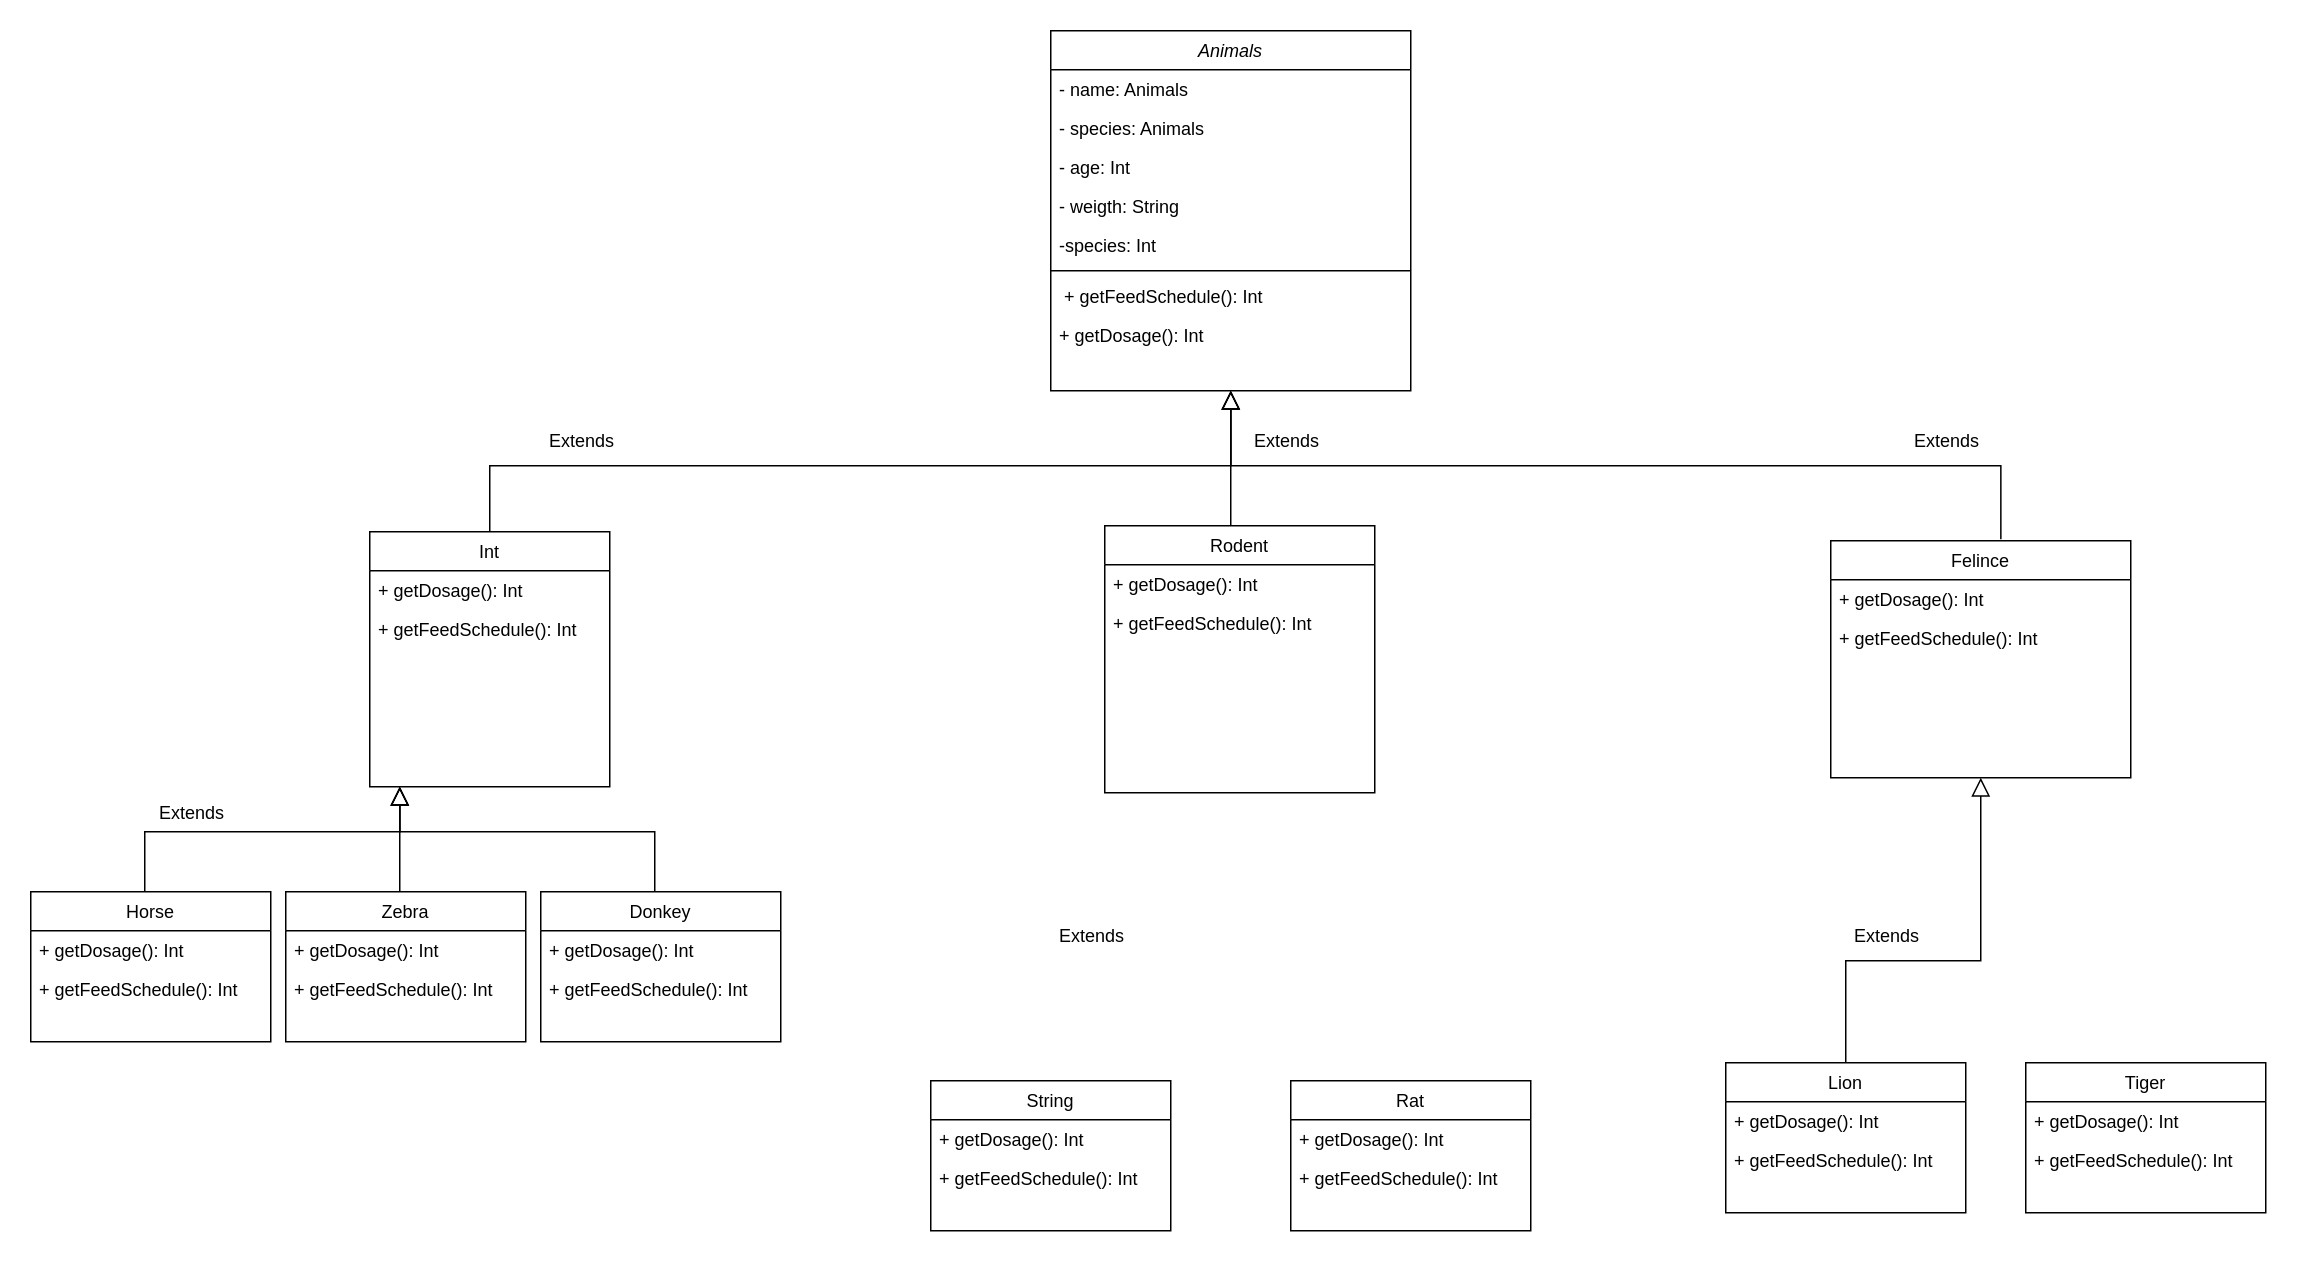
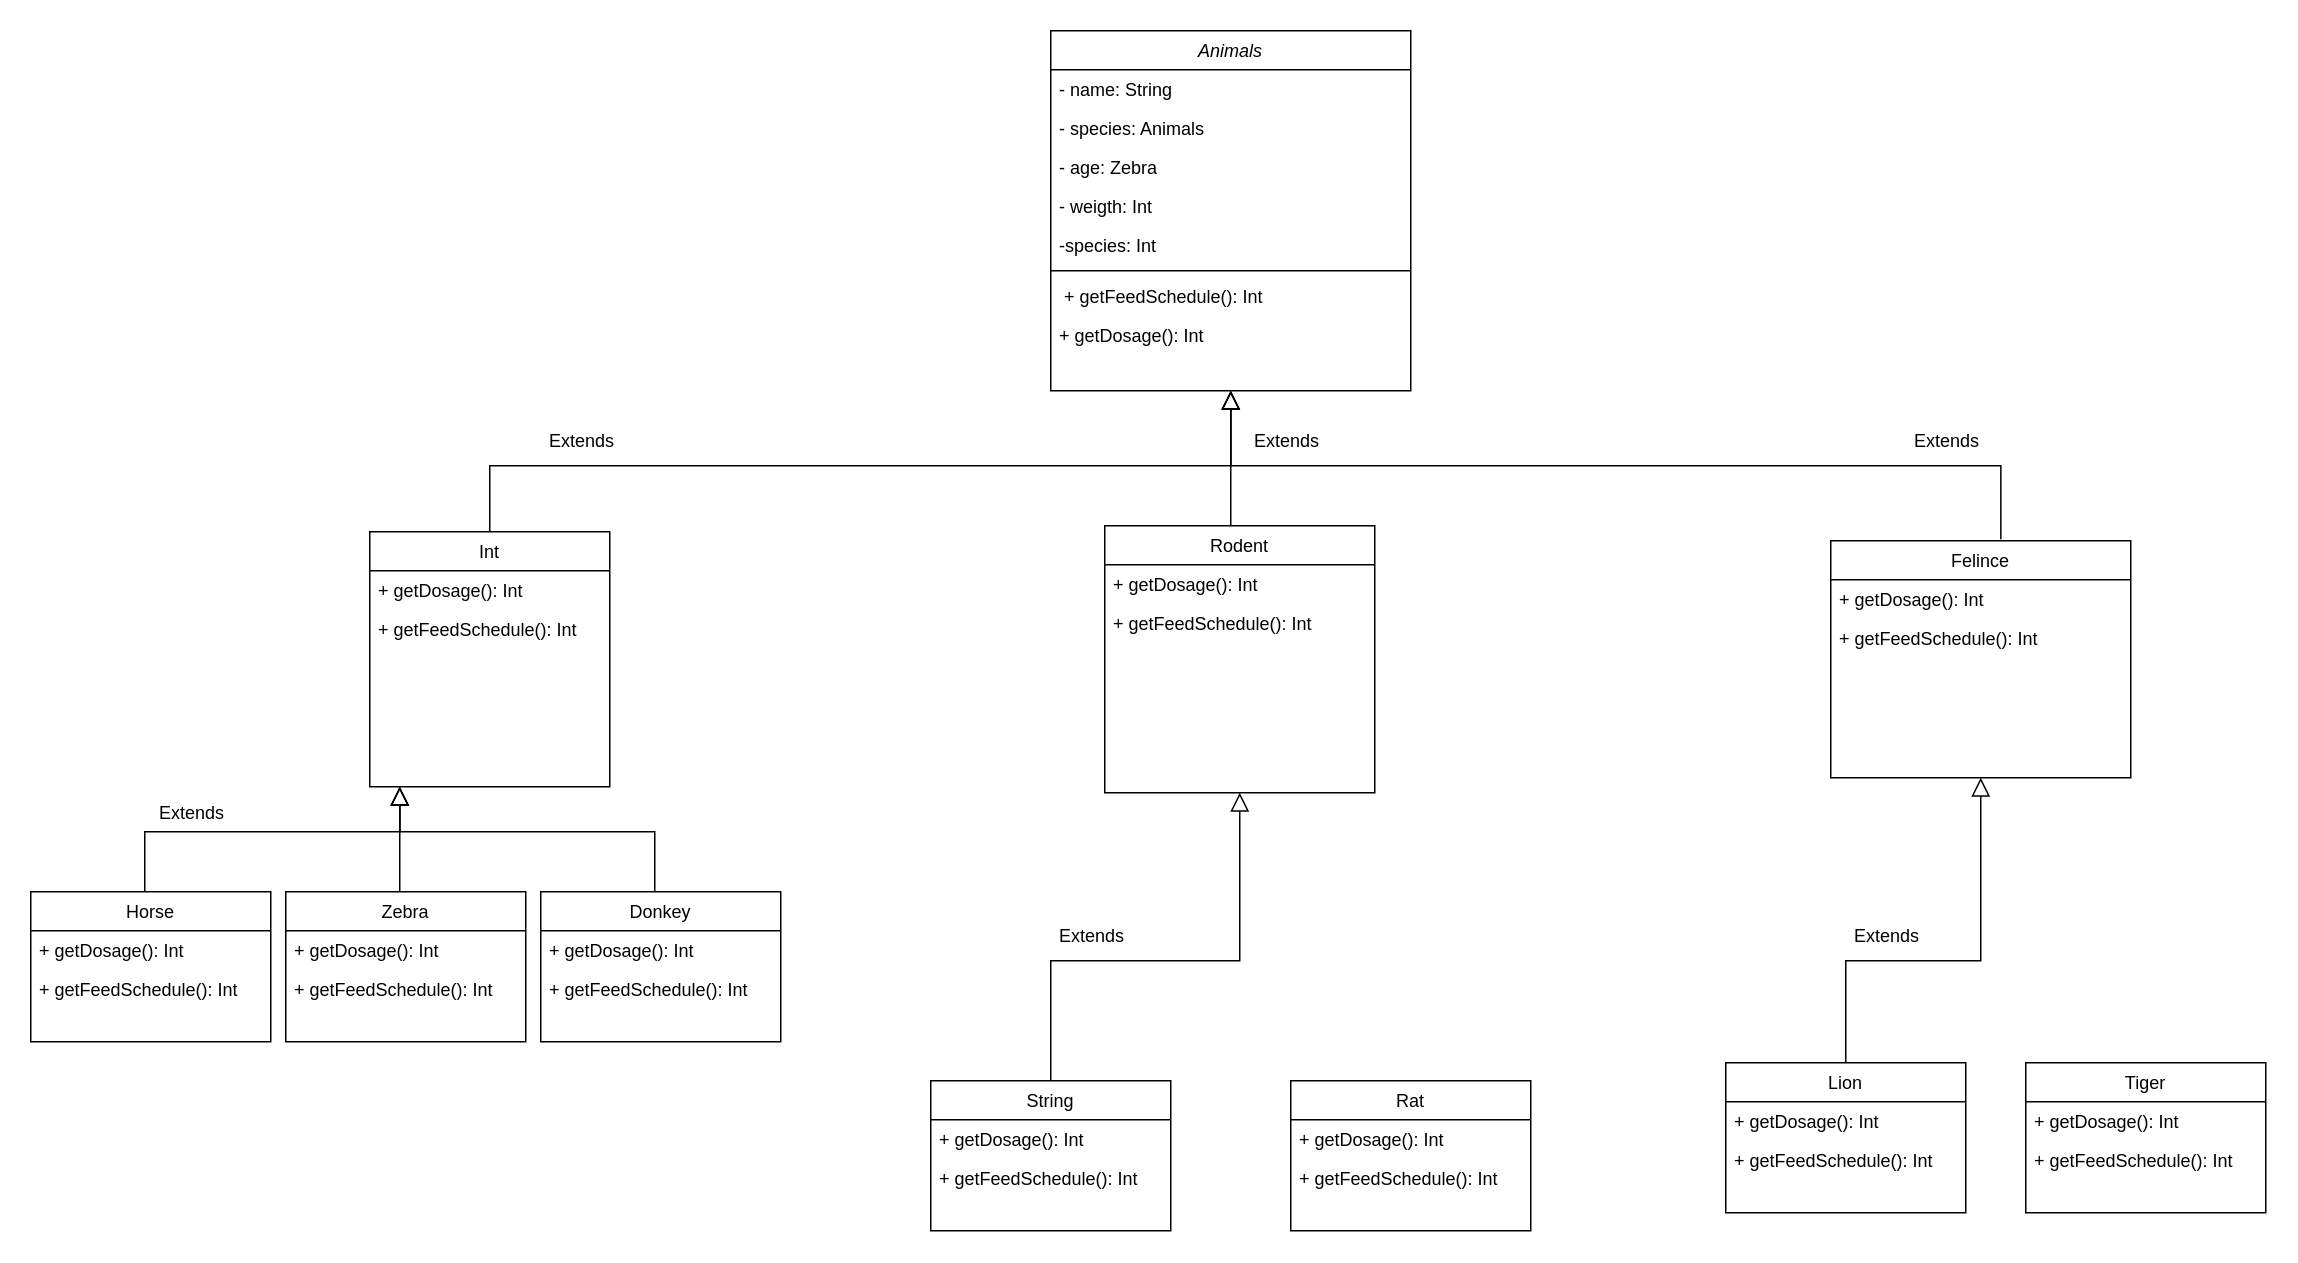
(1123, 90) -> (1120, 90)
(1102, 168) -> (1112, 168)
(1128, 207) -> (1115, 207)
none -> (1160, 961)
